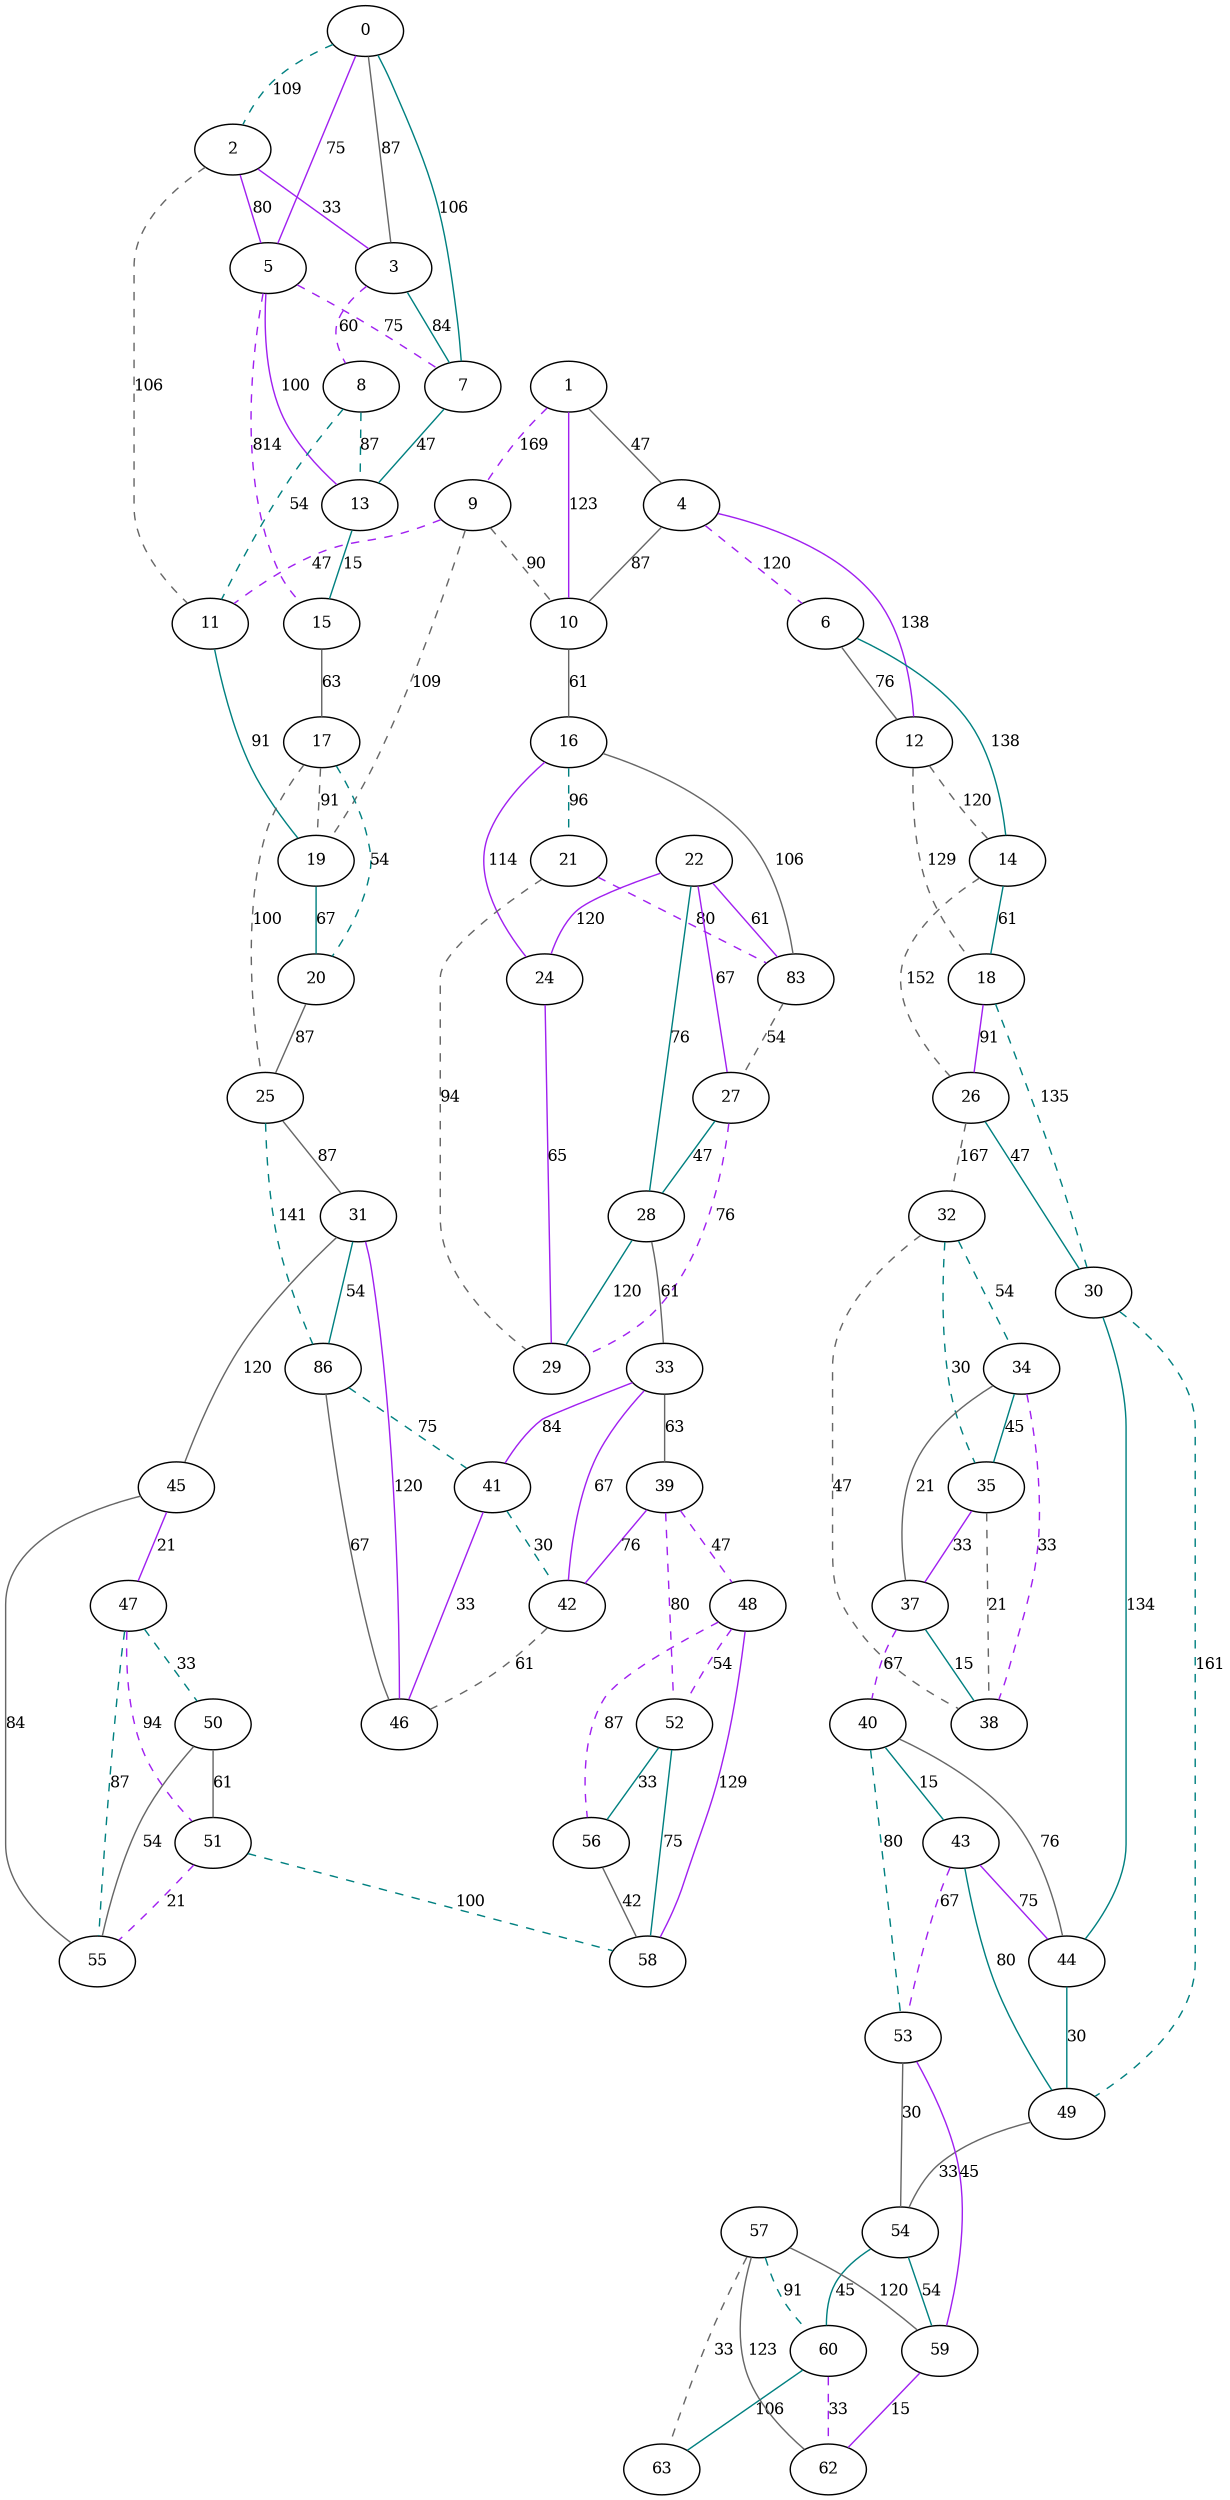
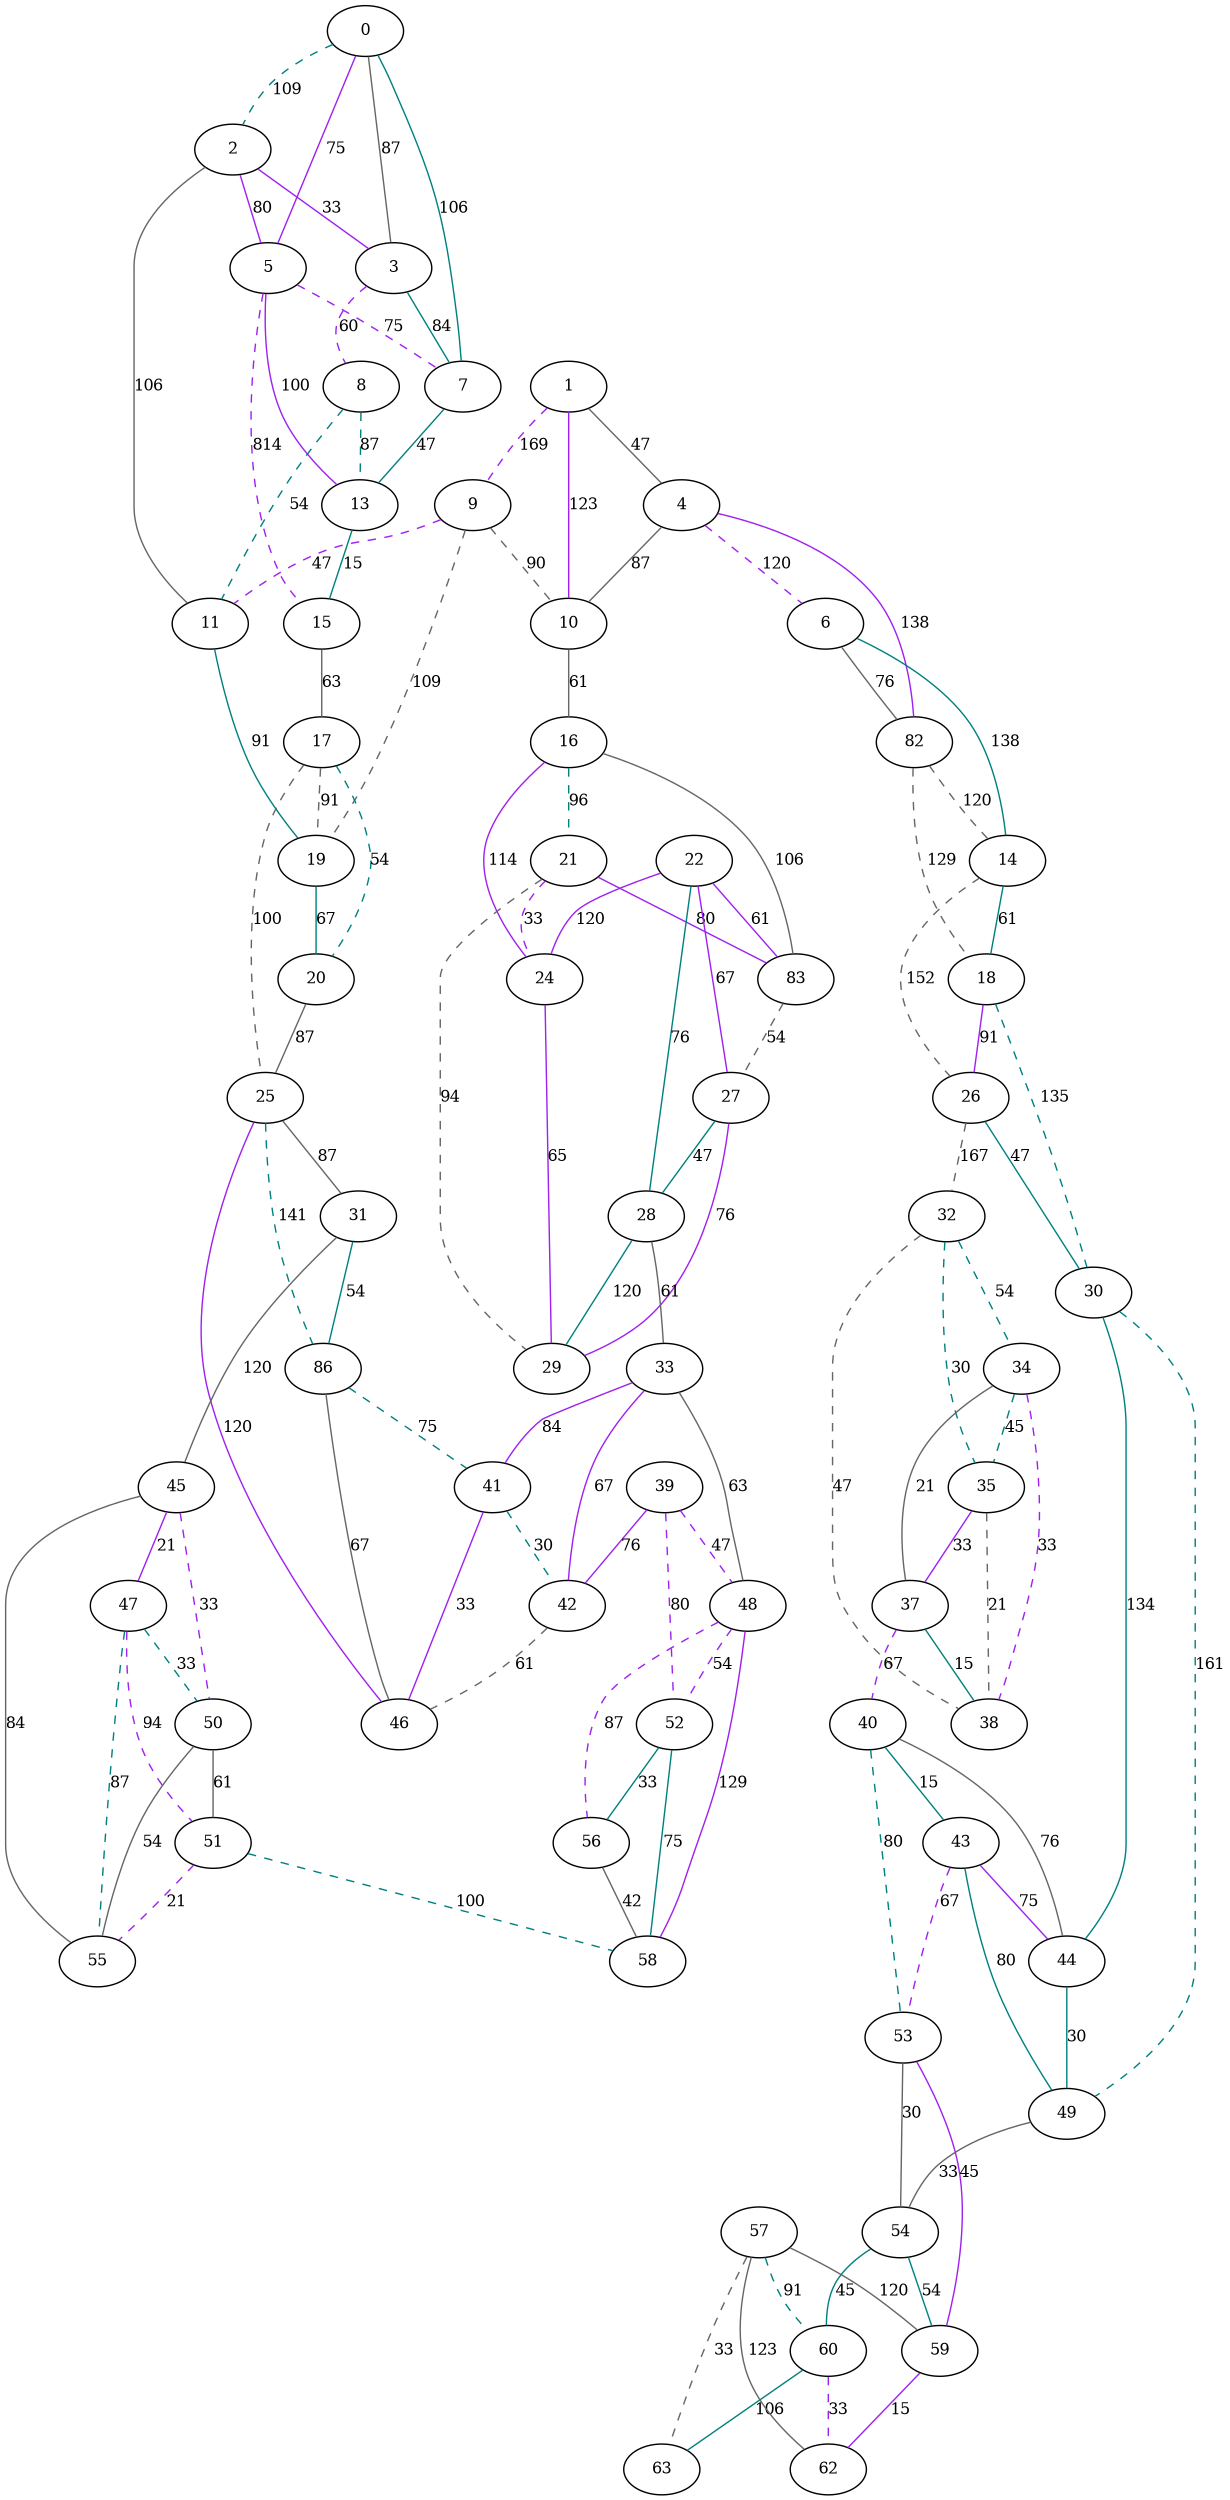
(134, 380) -> (134, 380)
(914, 742) -> (914, 742)
none -> (522, 915)
(678, 918) -> (678, 918)
(689, 1262) -> (689, 1262)
(665, 1428) -> (722, 1482)
(1004, 1428) -> (1004, 1428)
(392, 1469) -> (220, 1430)
none -> (195, 1606)
